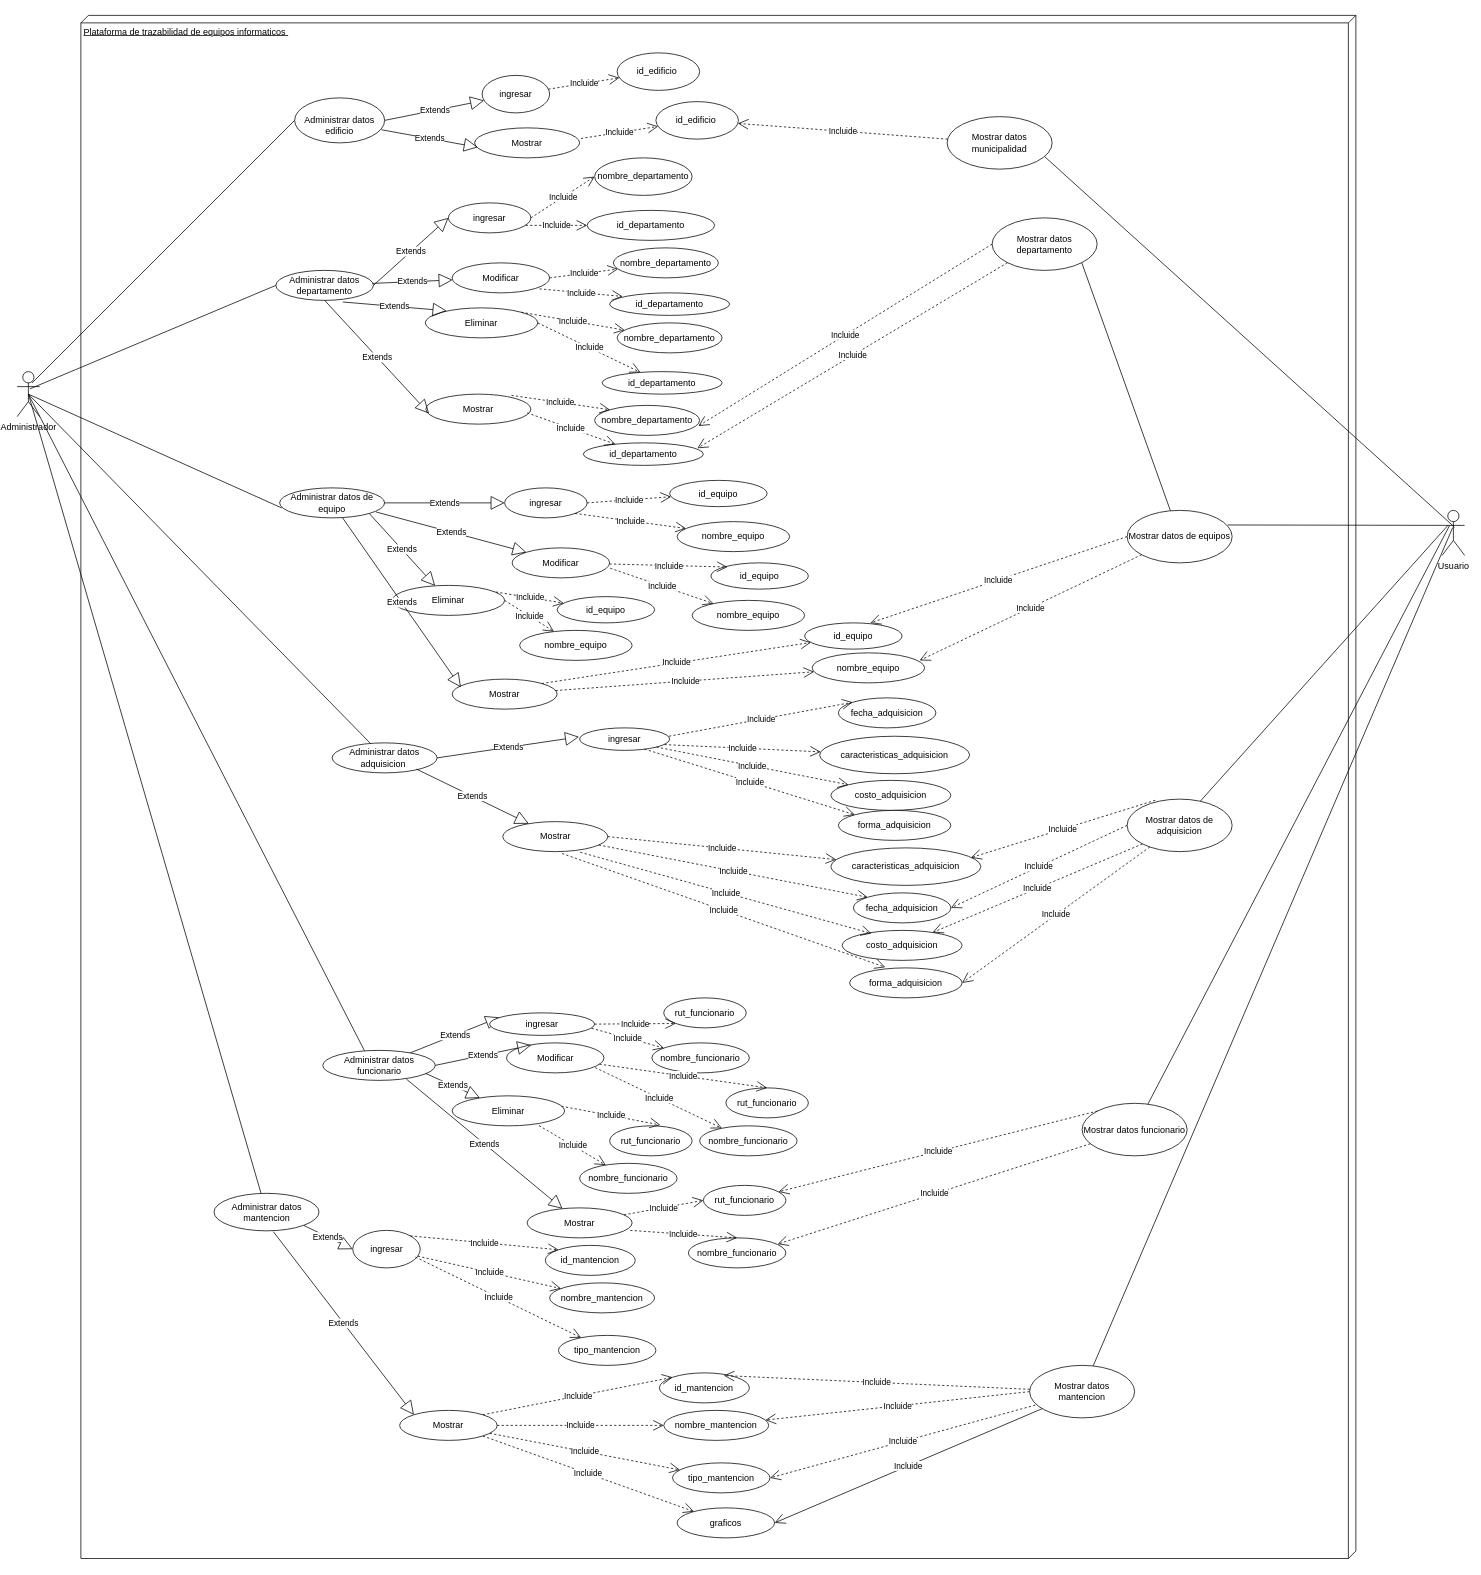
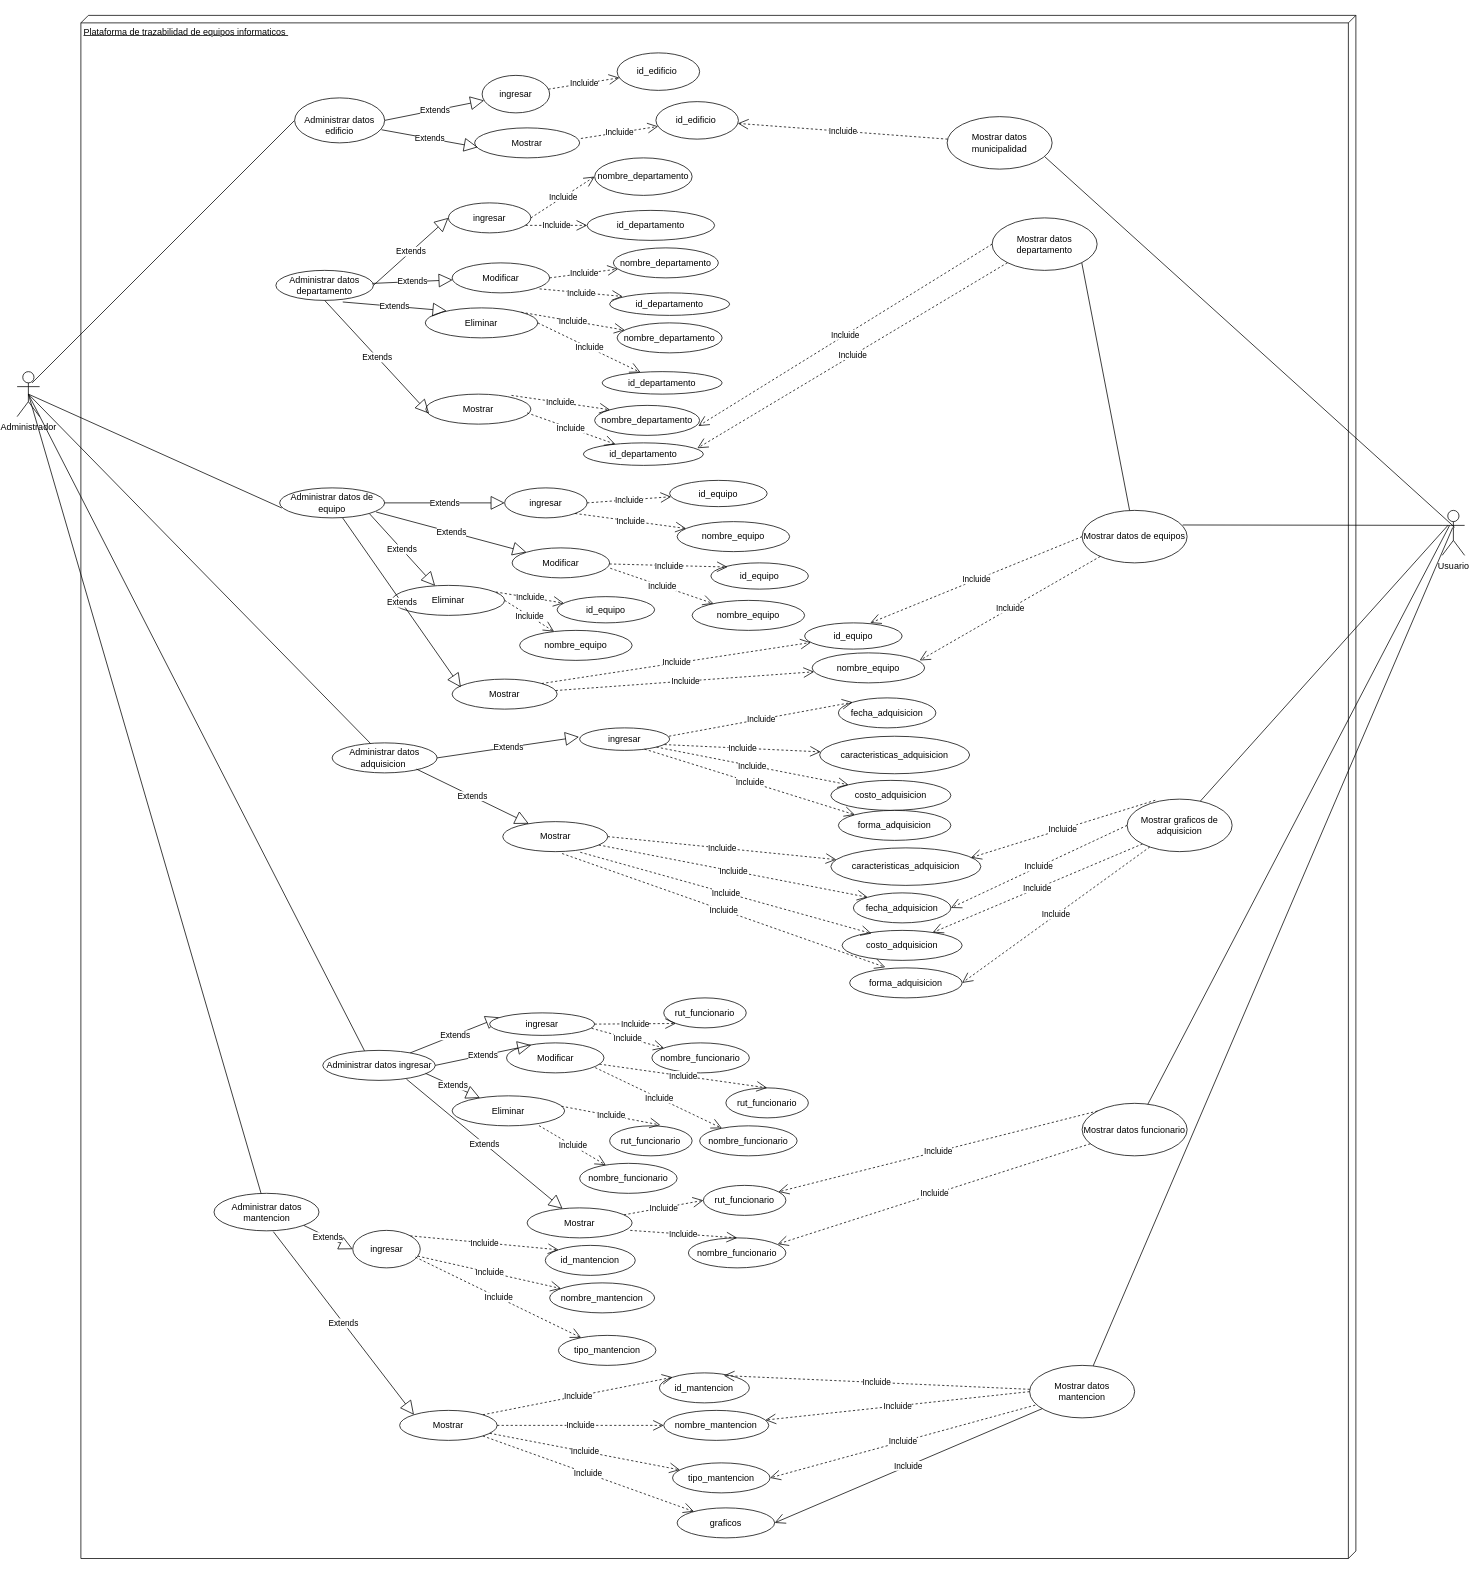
(157, 335) -> none
(1179, 537) -> (1134, 537)
(1179, 825) -> (1179, 825)
(379, 1065) -> (379, 1065)
